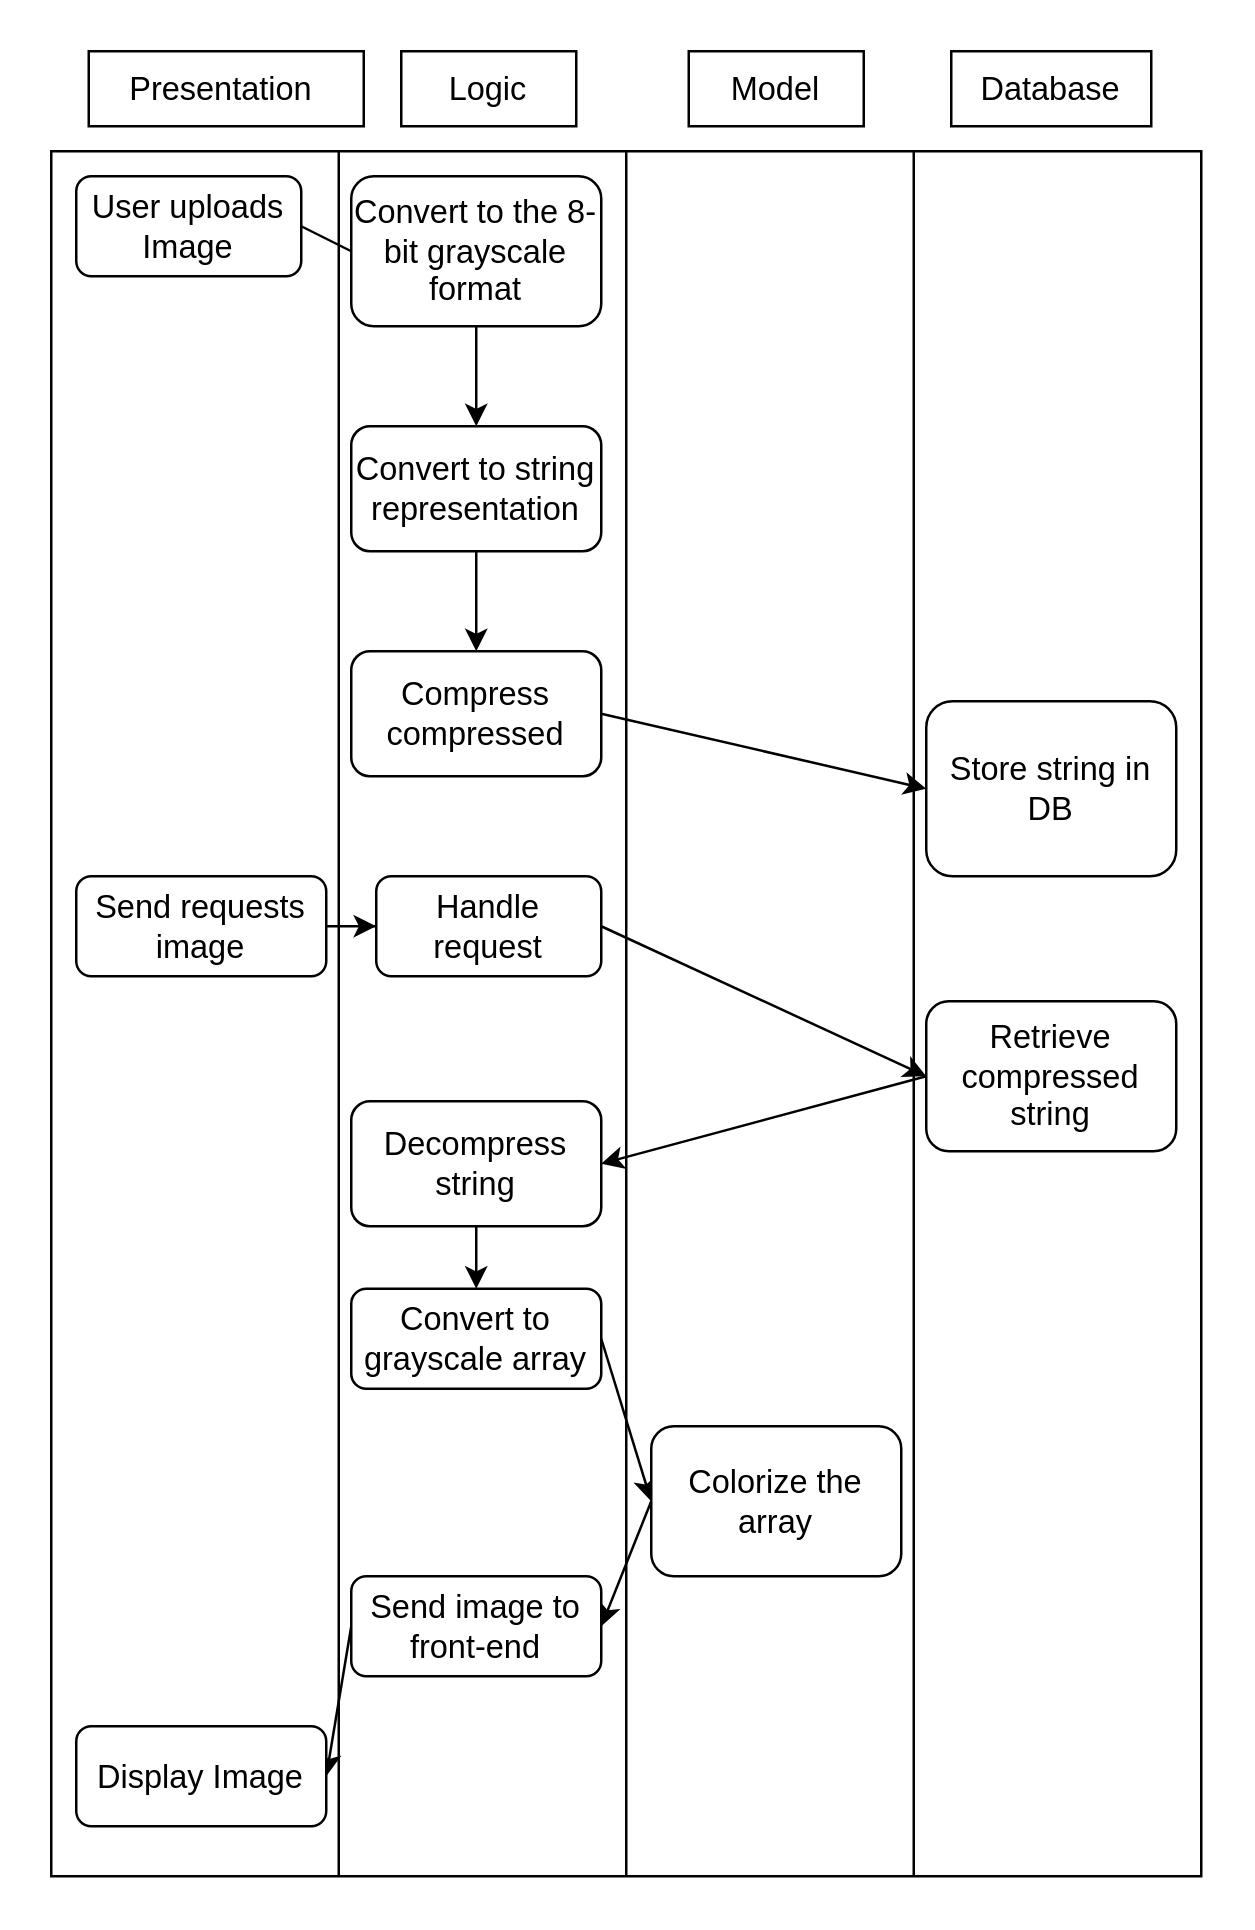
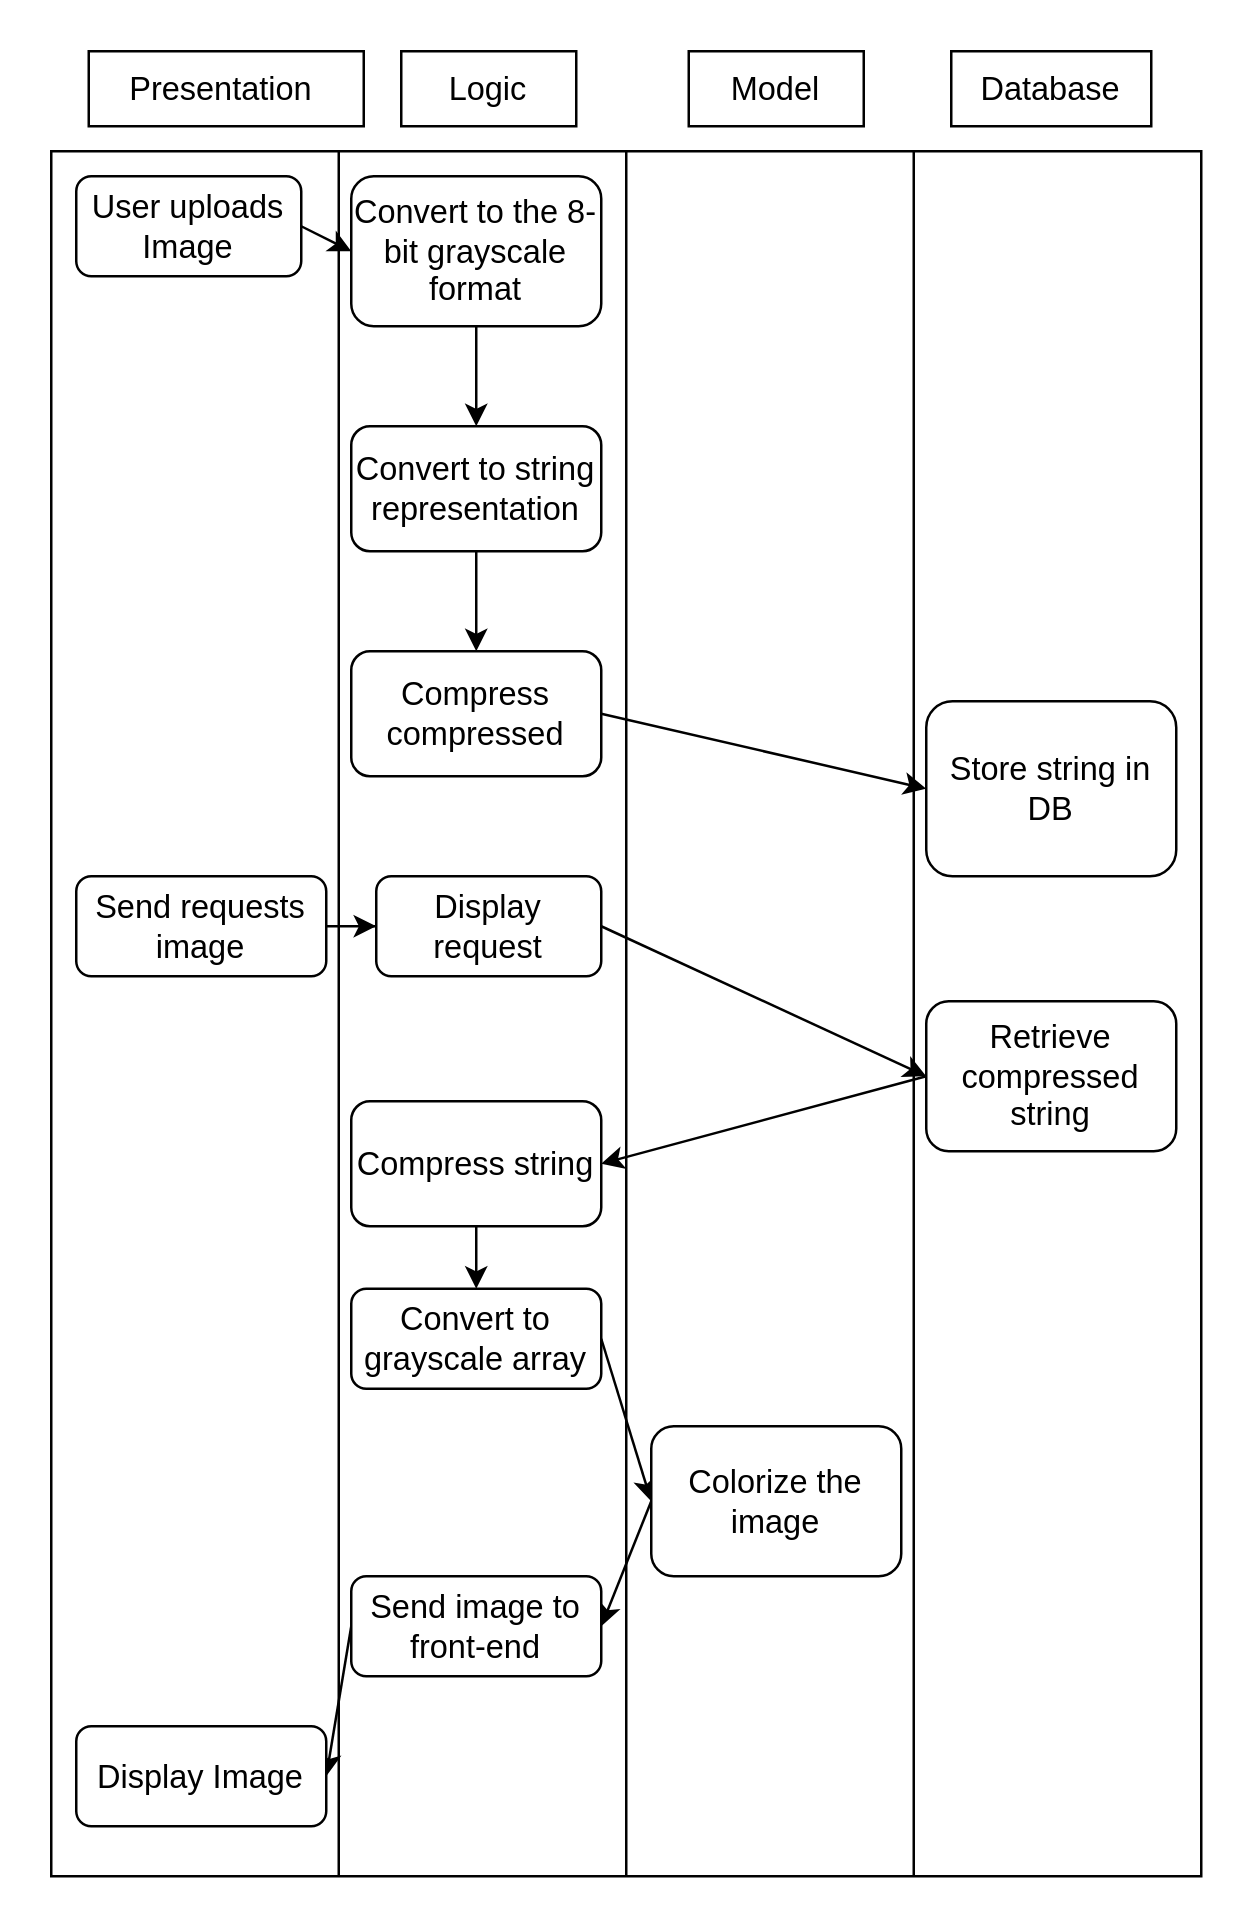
(346, 249) -> (334, 243)
(489, 926) -> (489, 926)
(476, 1164) -> (476, 1164)
(776, 1501) -> (776, 1501)
